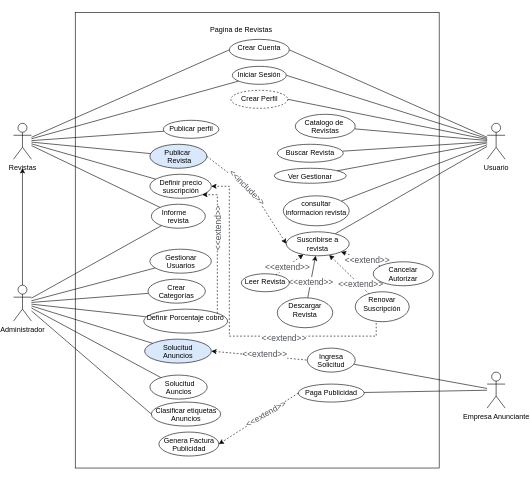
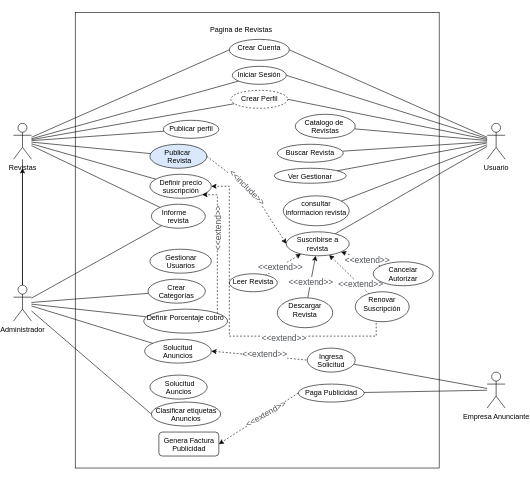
none -> (136, 121)
(266, 283) -> (254, 283)
(94, 284) -> none
(96, 343) -> (23, 163)
(178, 351) -> (178, 351)
(189, 444) -> (189, 444)
